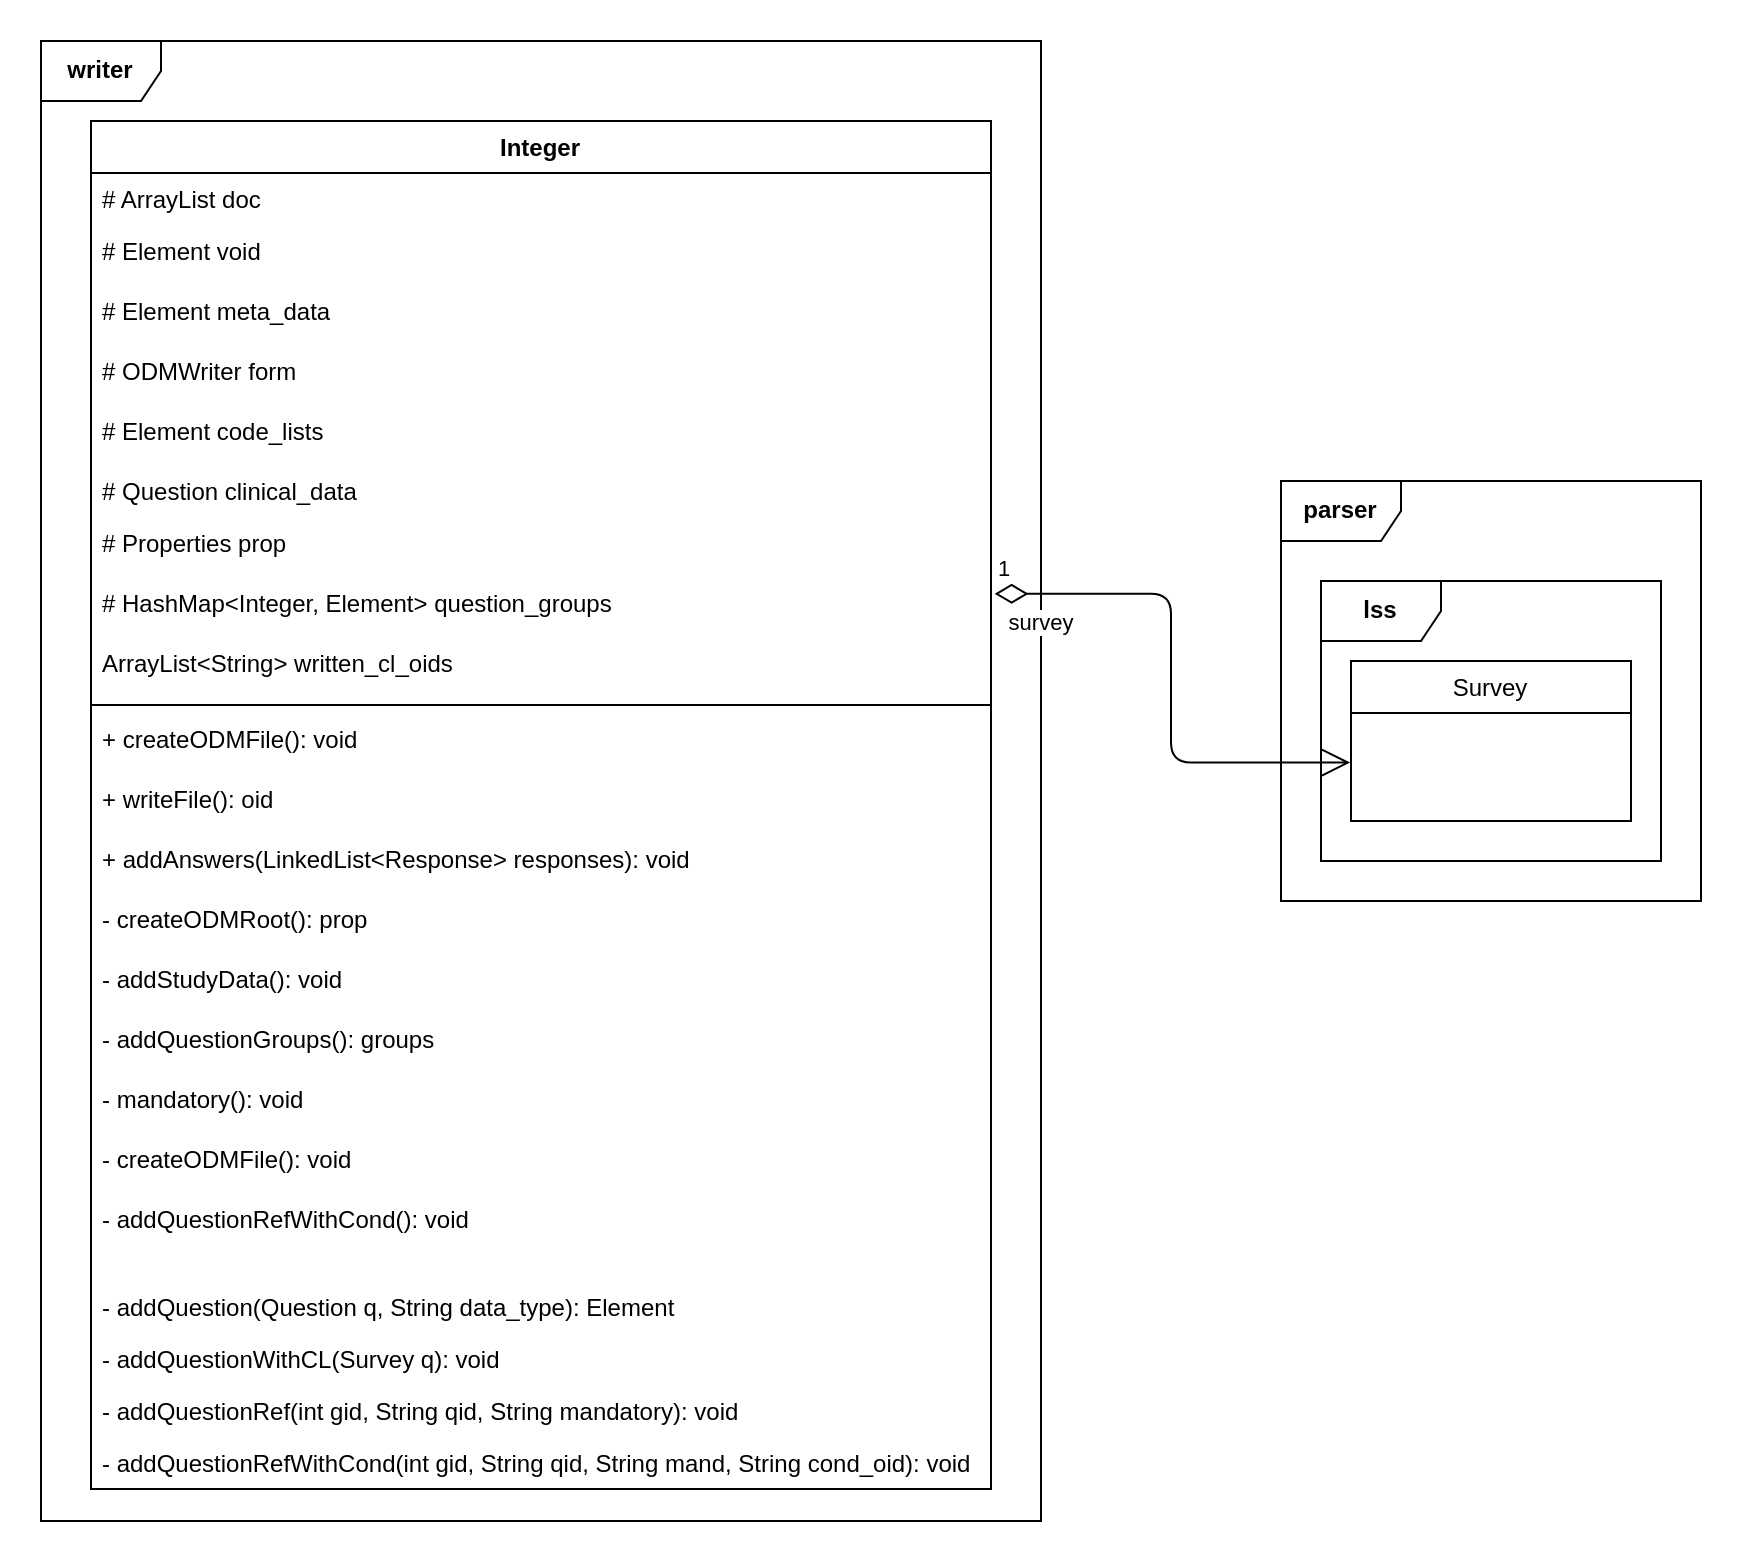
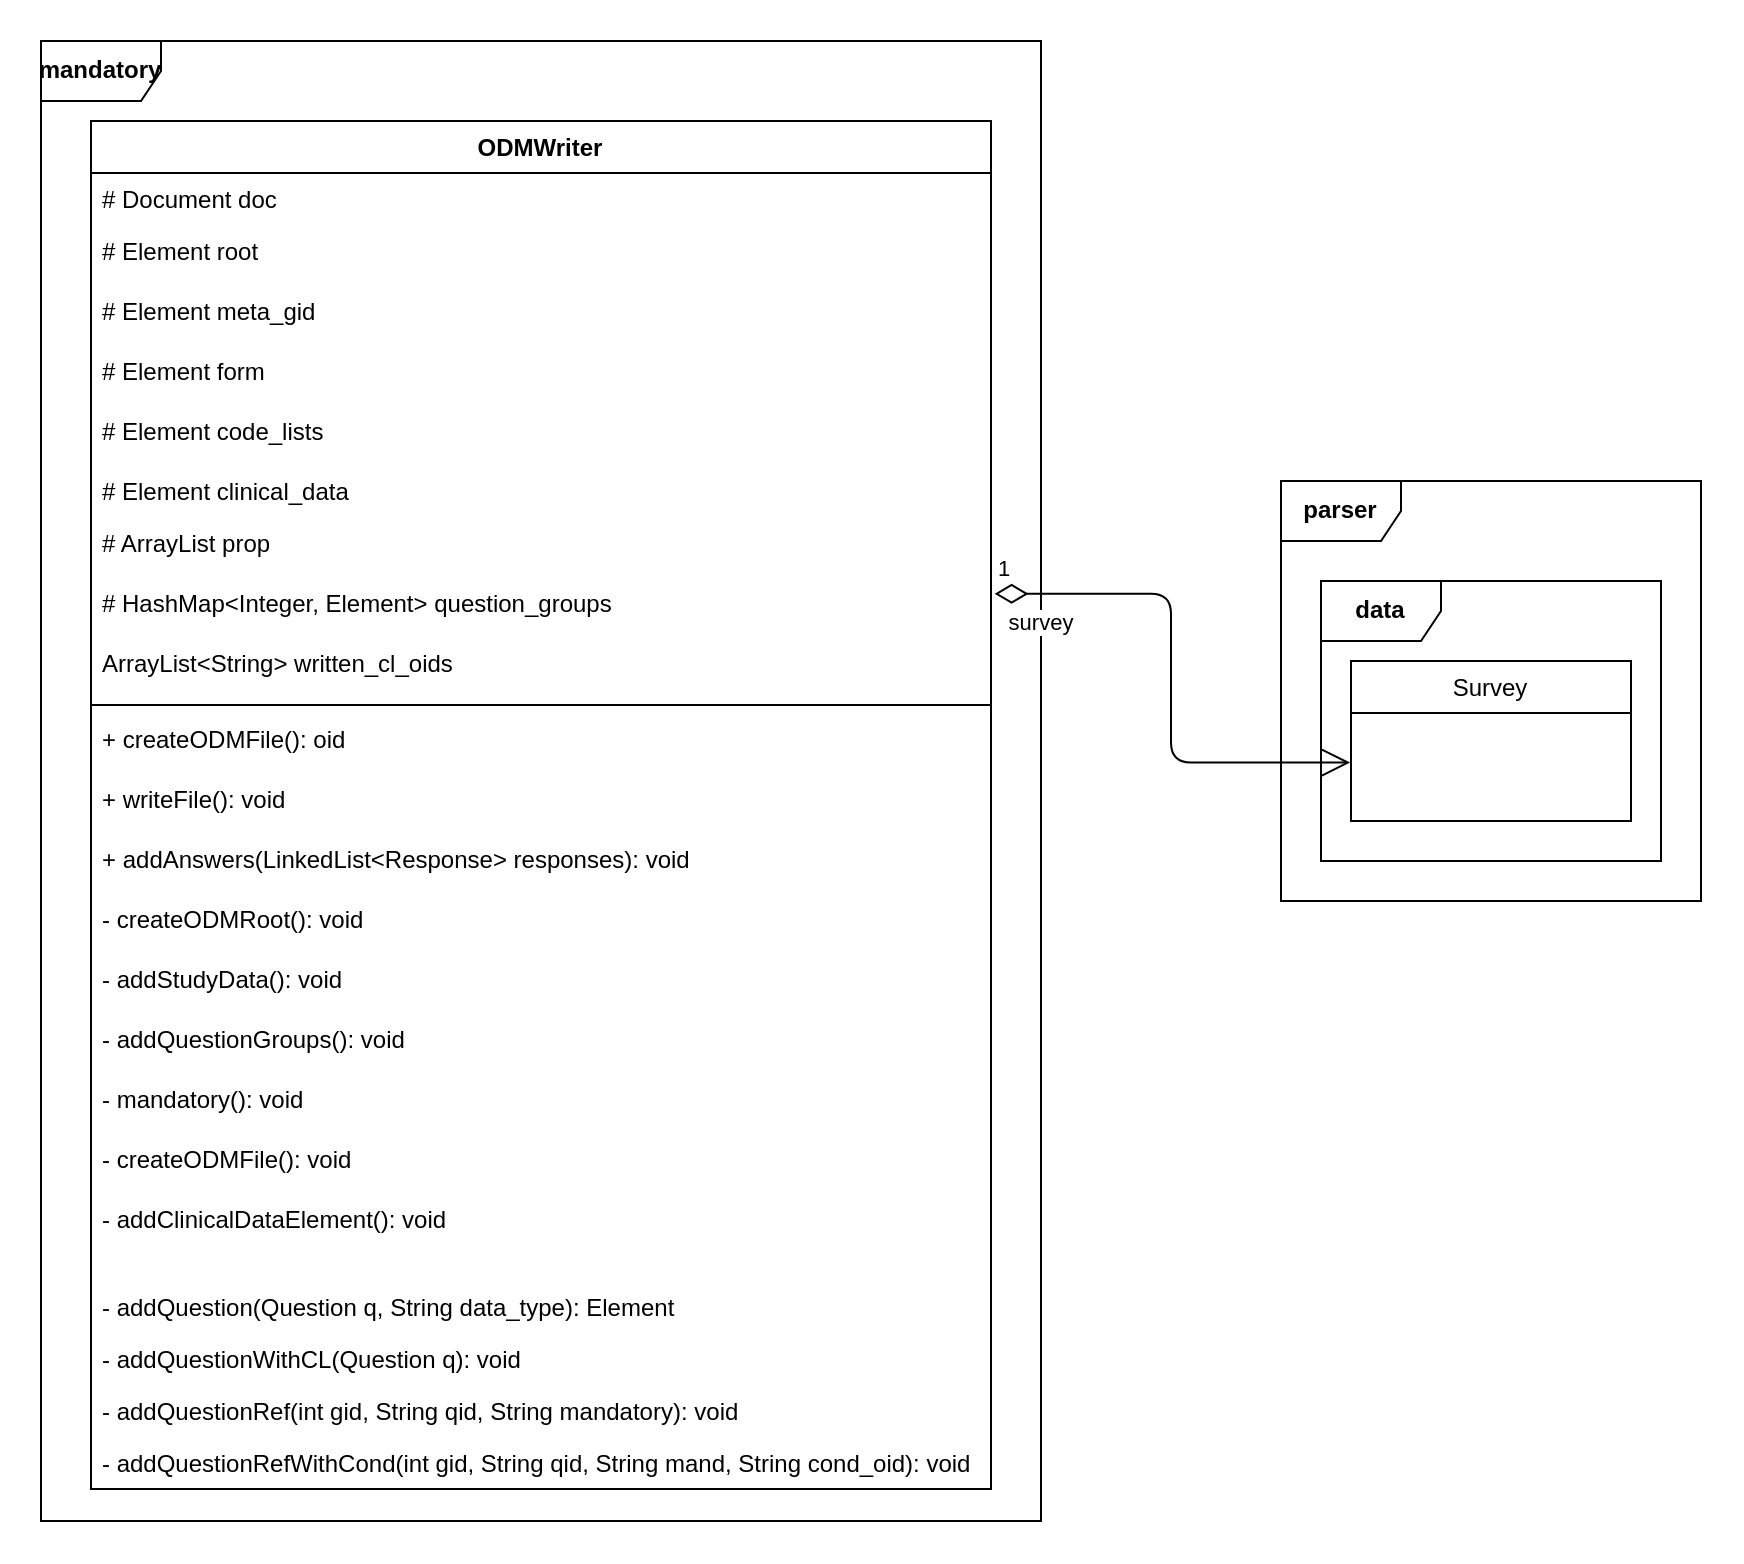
(101, 71) -> (101, 71)
(540, 148) -> (540, 148)
(193, 200) -> (190, 200)
(184, 252) -> (187, 252)
(220, 312) -> (210, 312)
(200, 372) -> (187, 372)
(241, 492) -> (235, 492)
(207, 544) -> (200, 544)
(1381, 611) -> (1381, 611)
(238, 740) -> (231, 740)
(201, 800) -> (208, 800)
(247, 920) -> (244, 920)
(284, 1040) -> (268, 1040)
(298, 1220) -> (289, 1220)
(315, 1360) -> (326, 1360)
